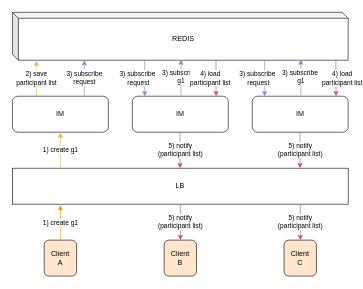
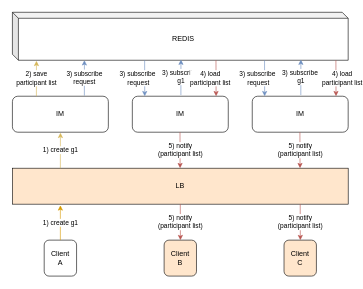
(180, 186) -> (180, 186)
(60, 258) -> (60, 258)
